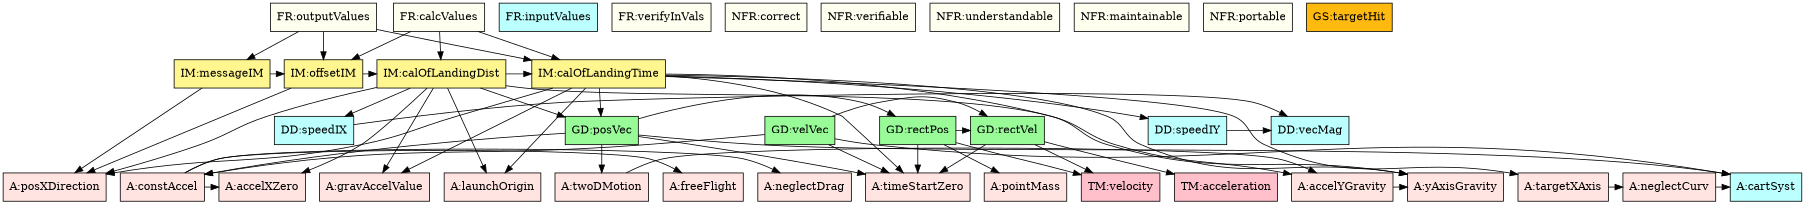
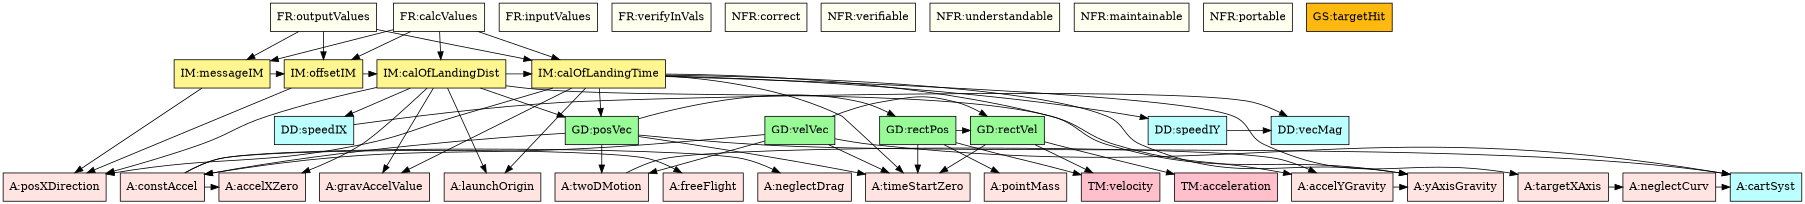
(548, 17) -> (548, 17)
none -> (336, 44)
none -> (697, 160)
